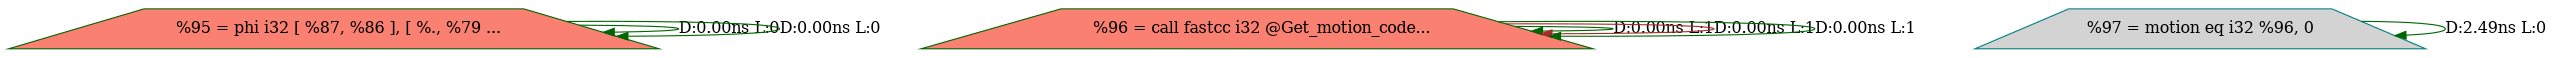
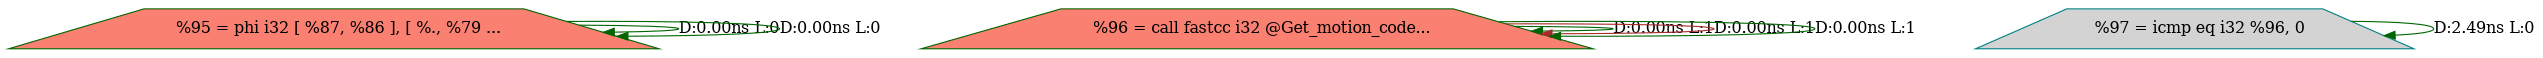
(2200, 29) -> (2195, 29)
